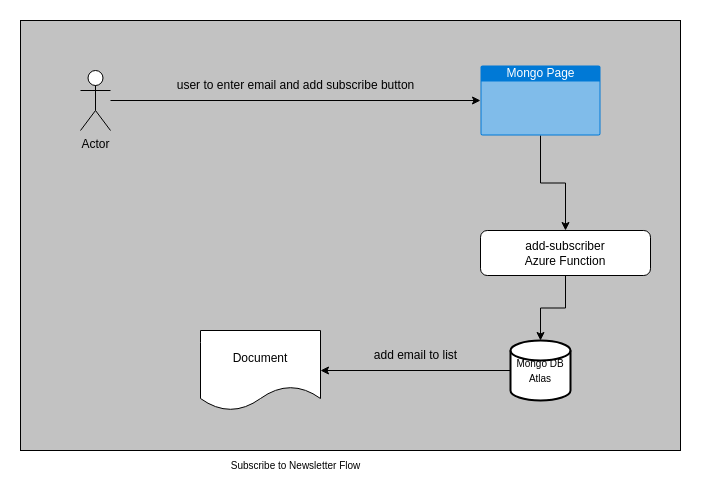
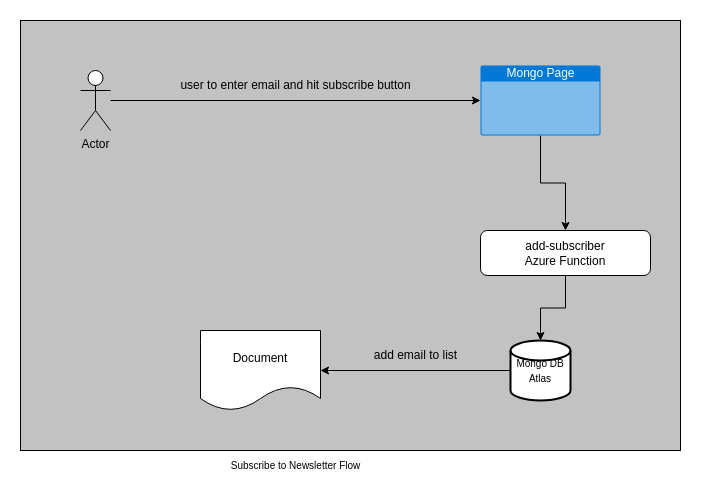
(296, 86) -> (296, 86)
